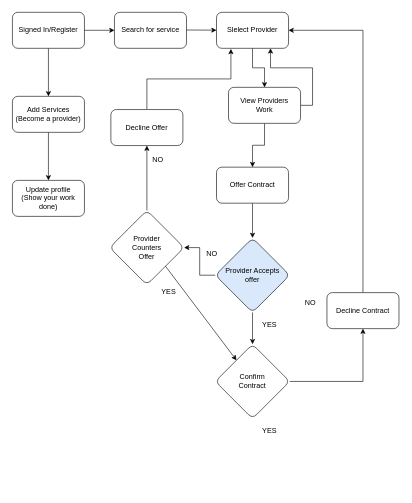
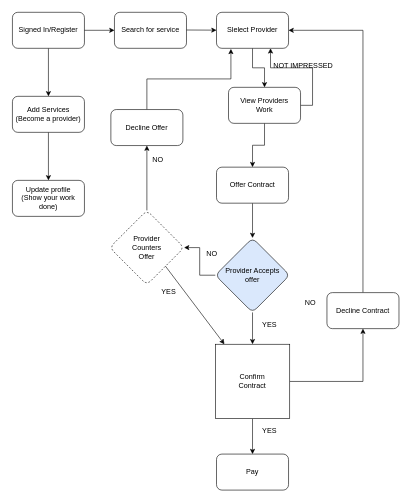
none -> (303, 66)
(147, 248) -> (147, 248)
(252, 381) -> (252, 381)
none -> (252, 434)
none -> (252, 472)
